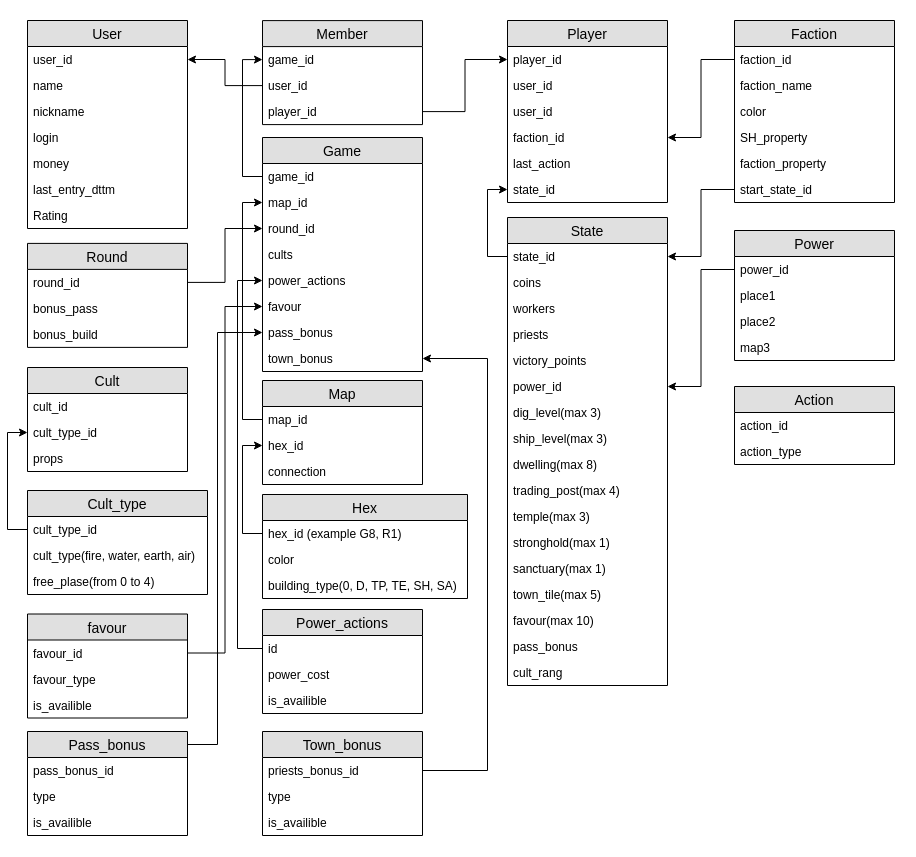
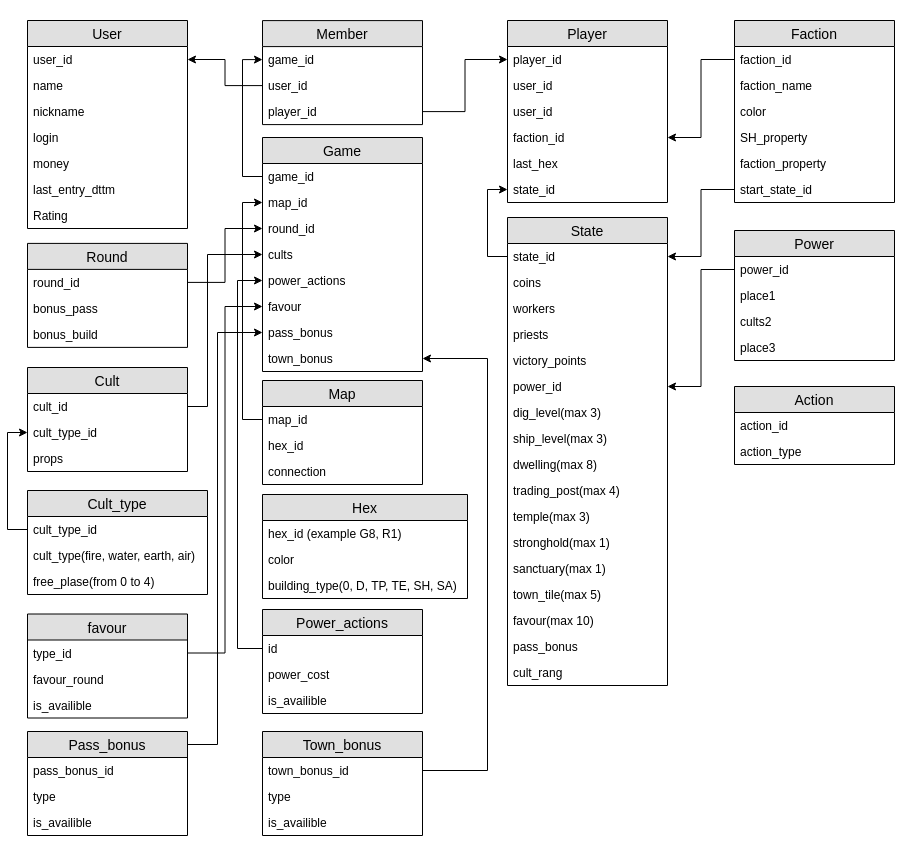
(547, 164) -> (538, 164)
none -> (208, 317)
(759, 322) -> (759, 322)
(753, 348) -> (759, 348)
(243, 494) -> none
(62, 654) -> (55, 654)
(70, 680) -> (73, 680)
(319, 771) -> (310, 771)
